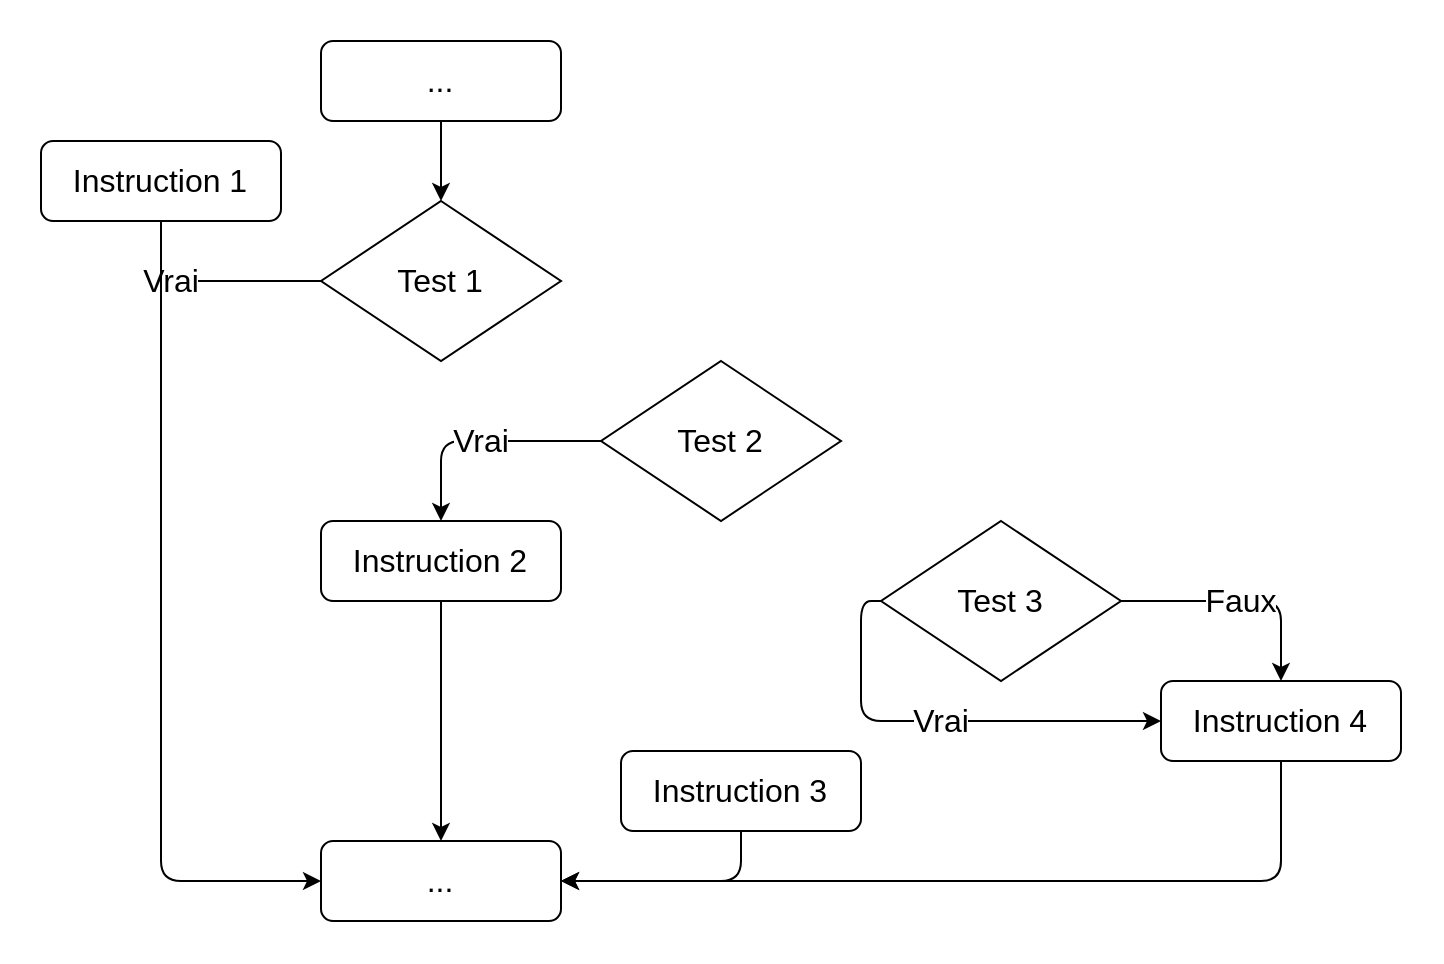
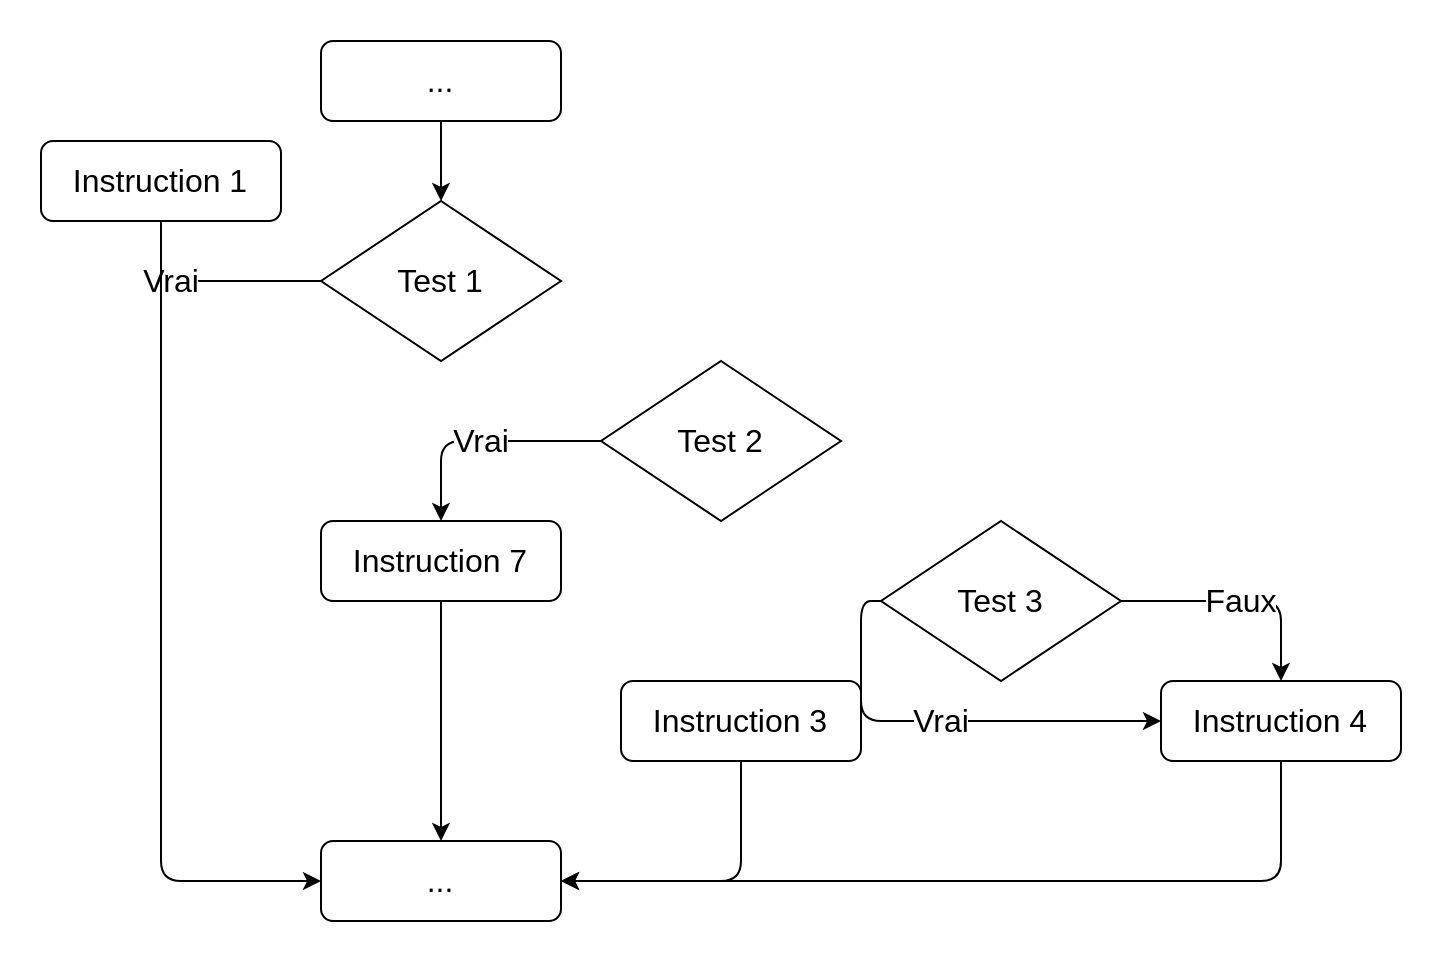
(441, 561) -> (441, 561)
(741, 791) -> (741, 721)
